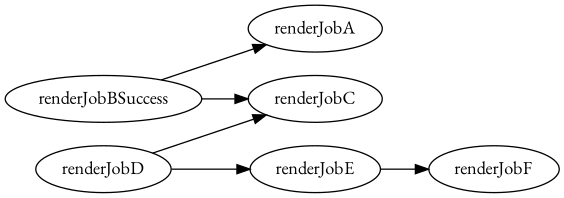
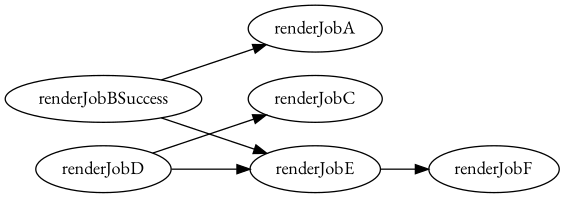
(218, 99) -> (196, 130)
